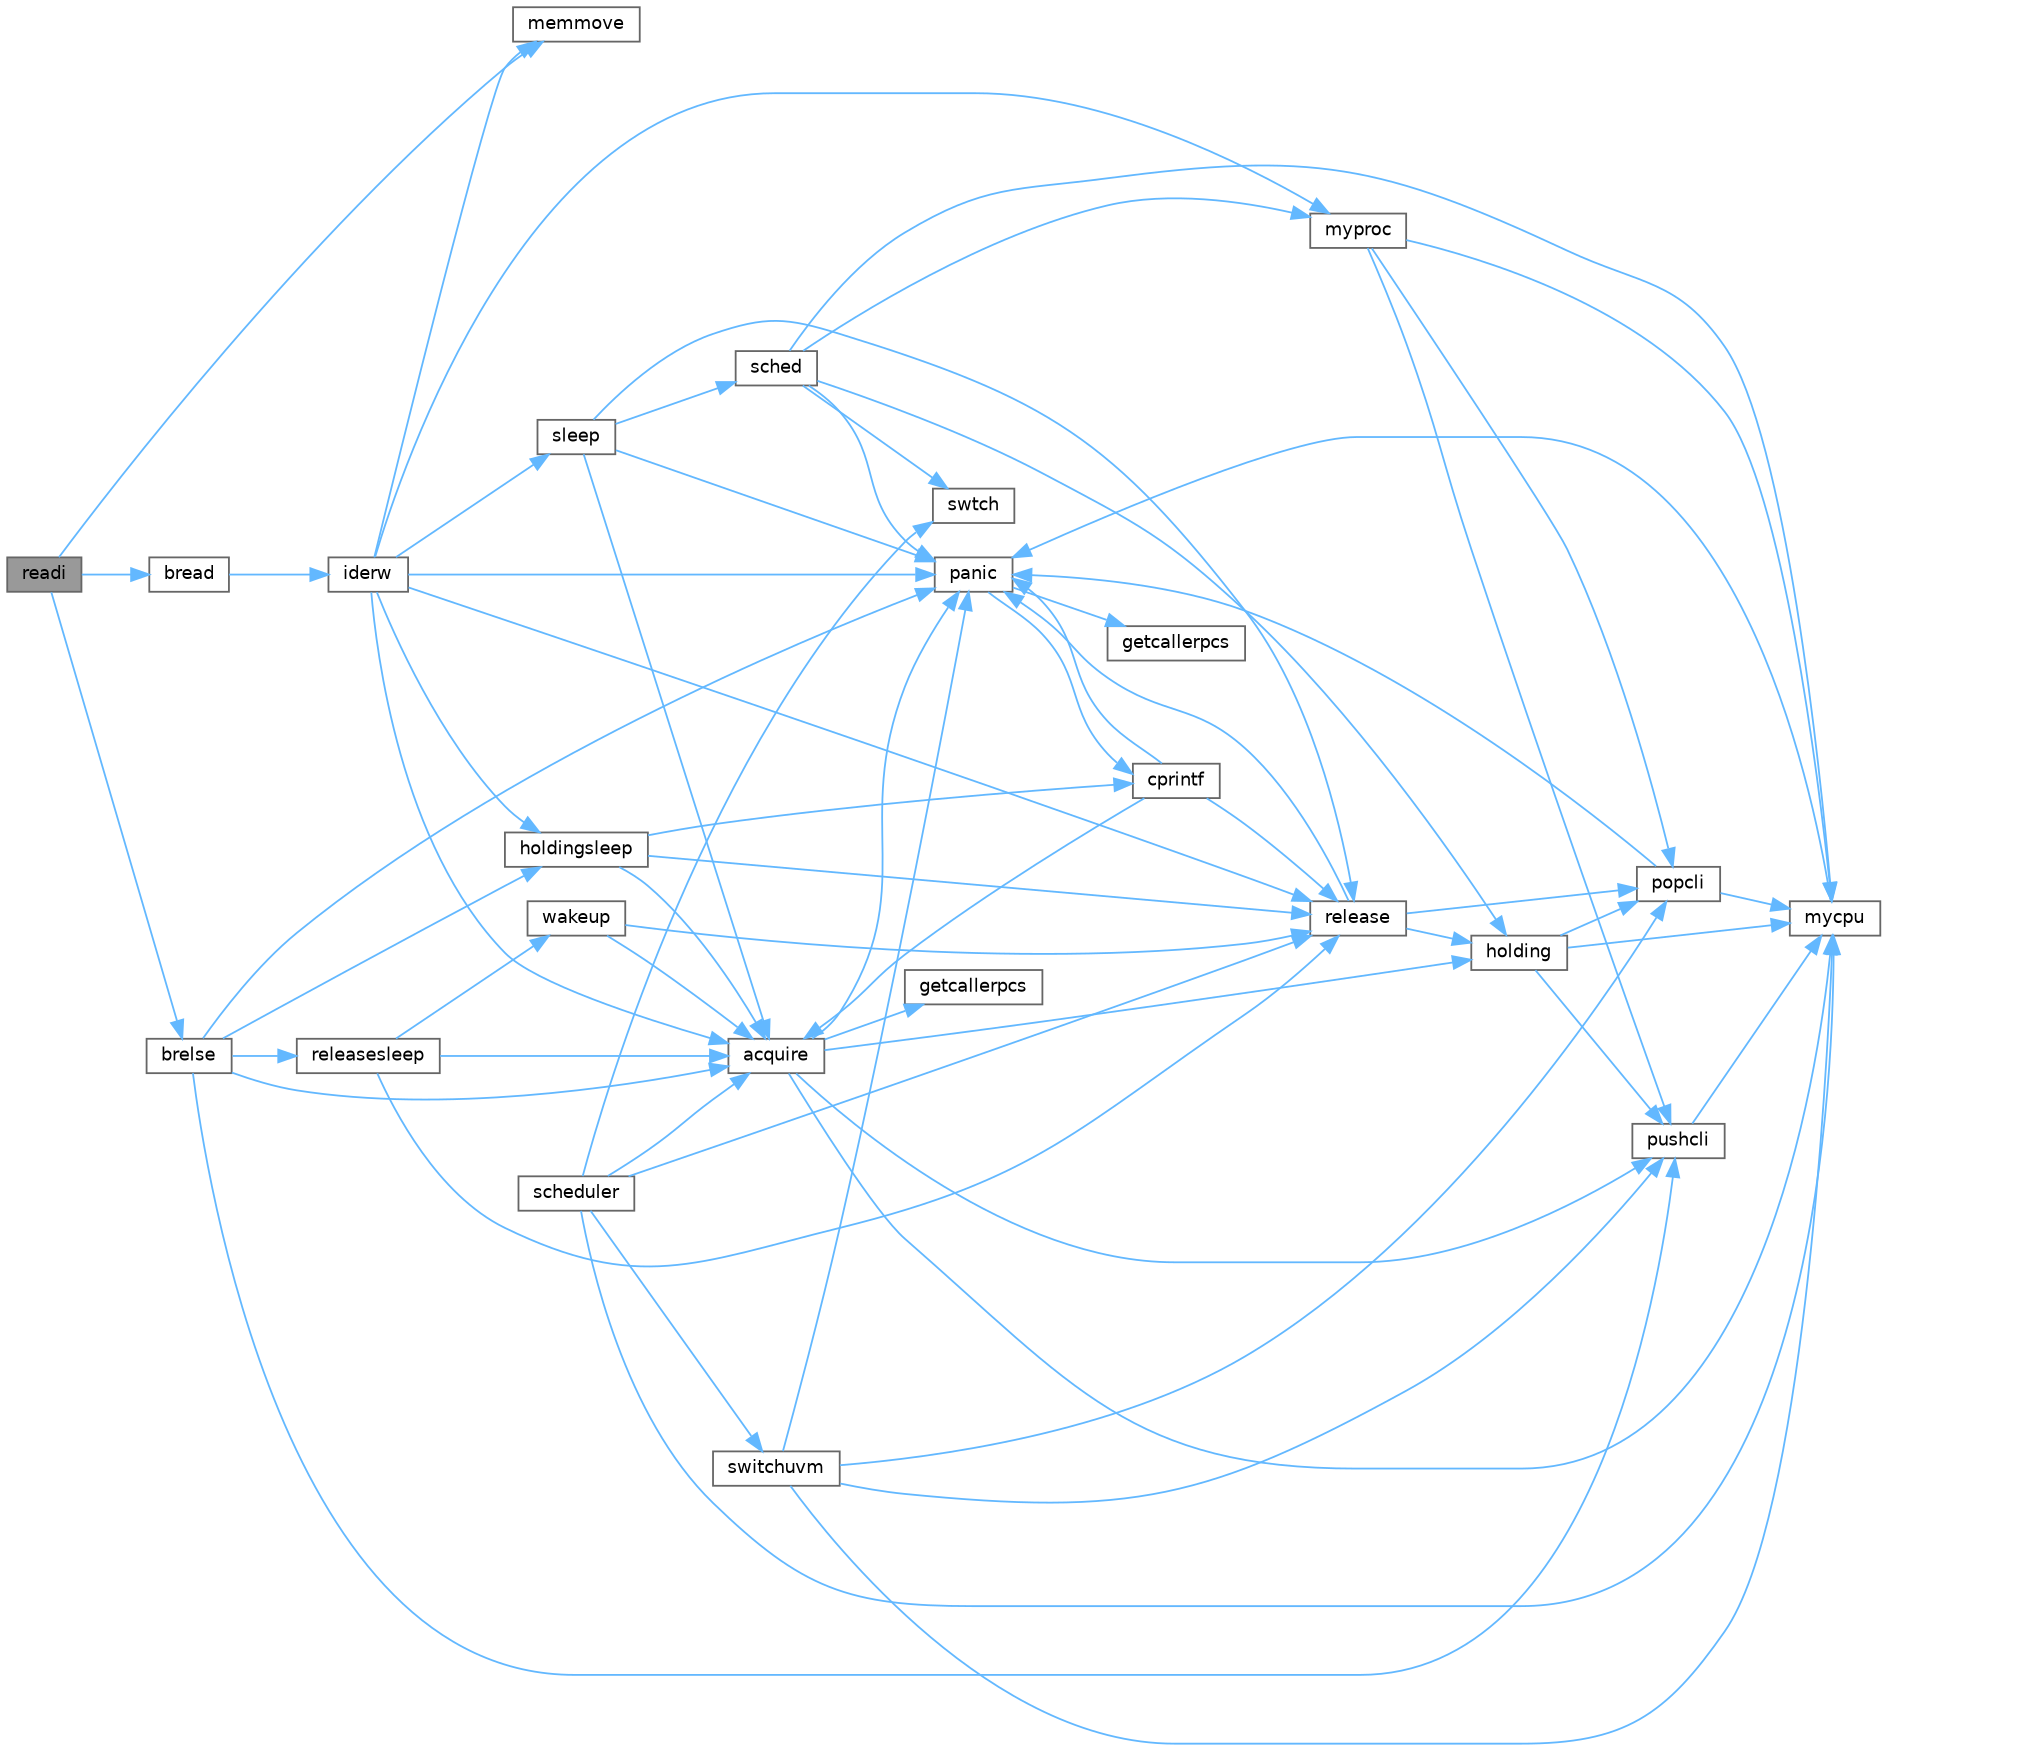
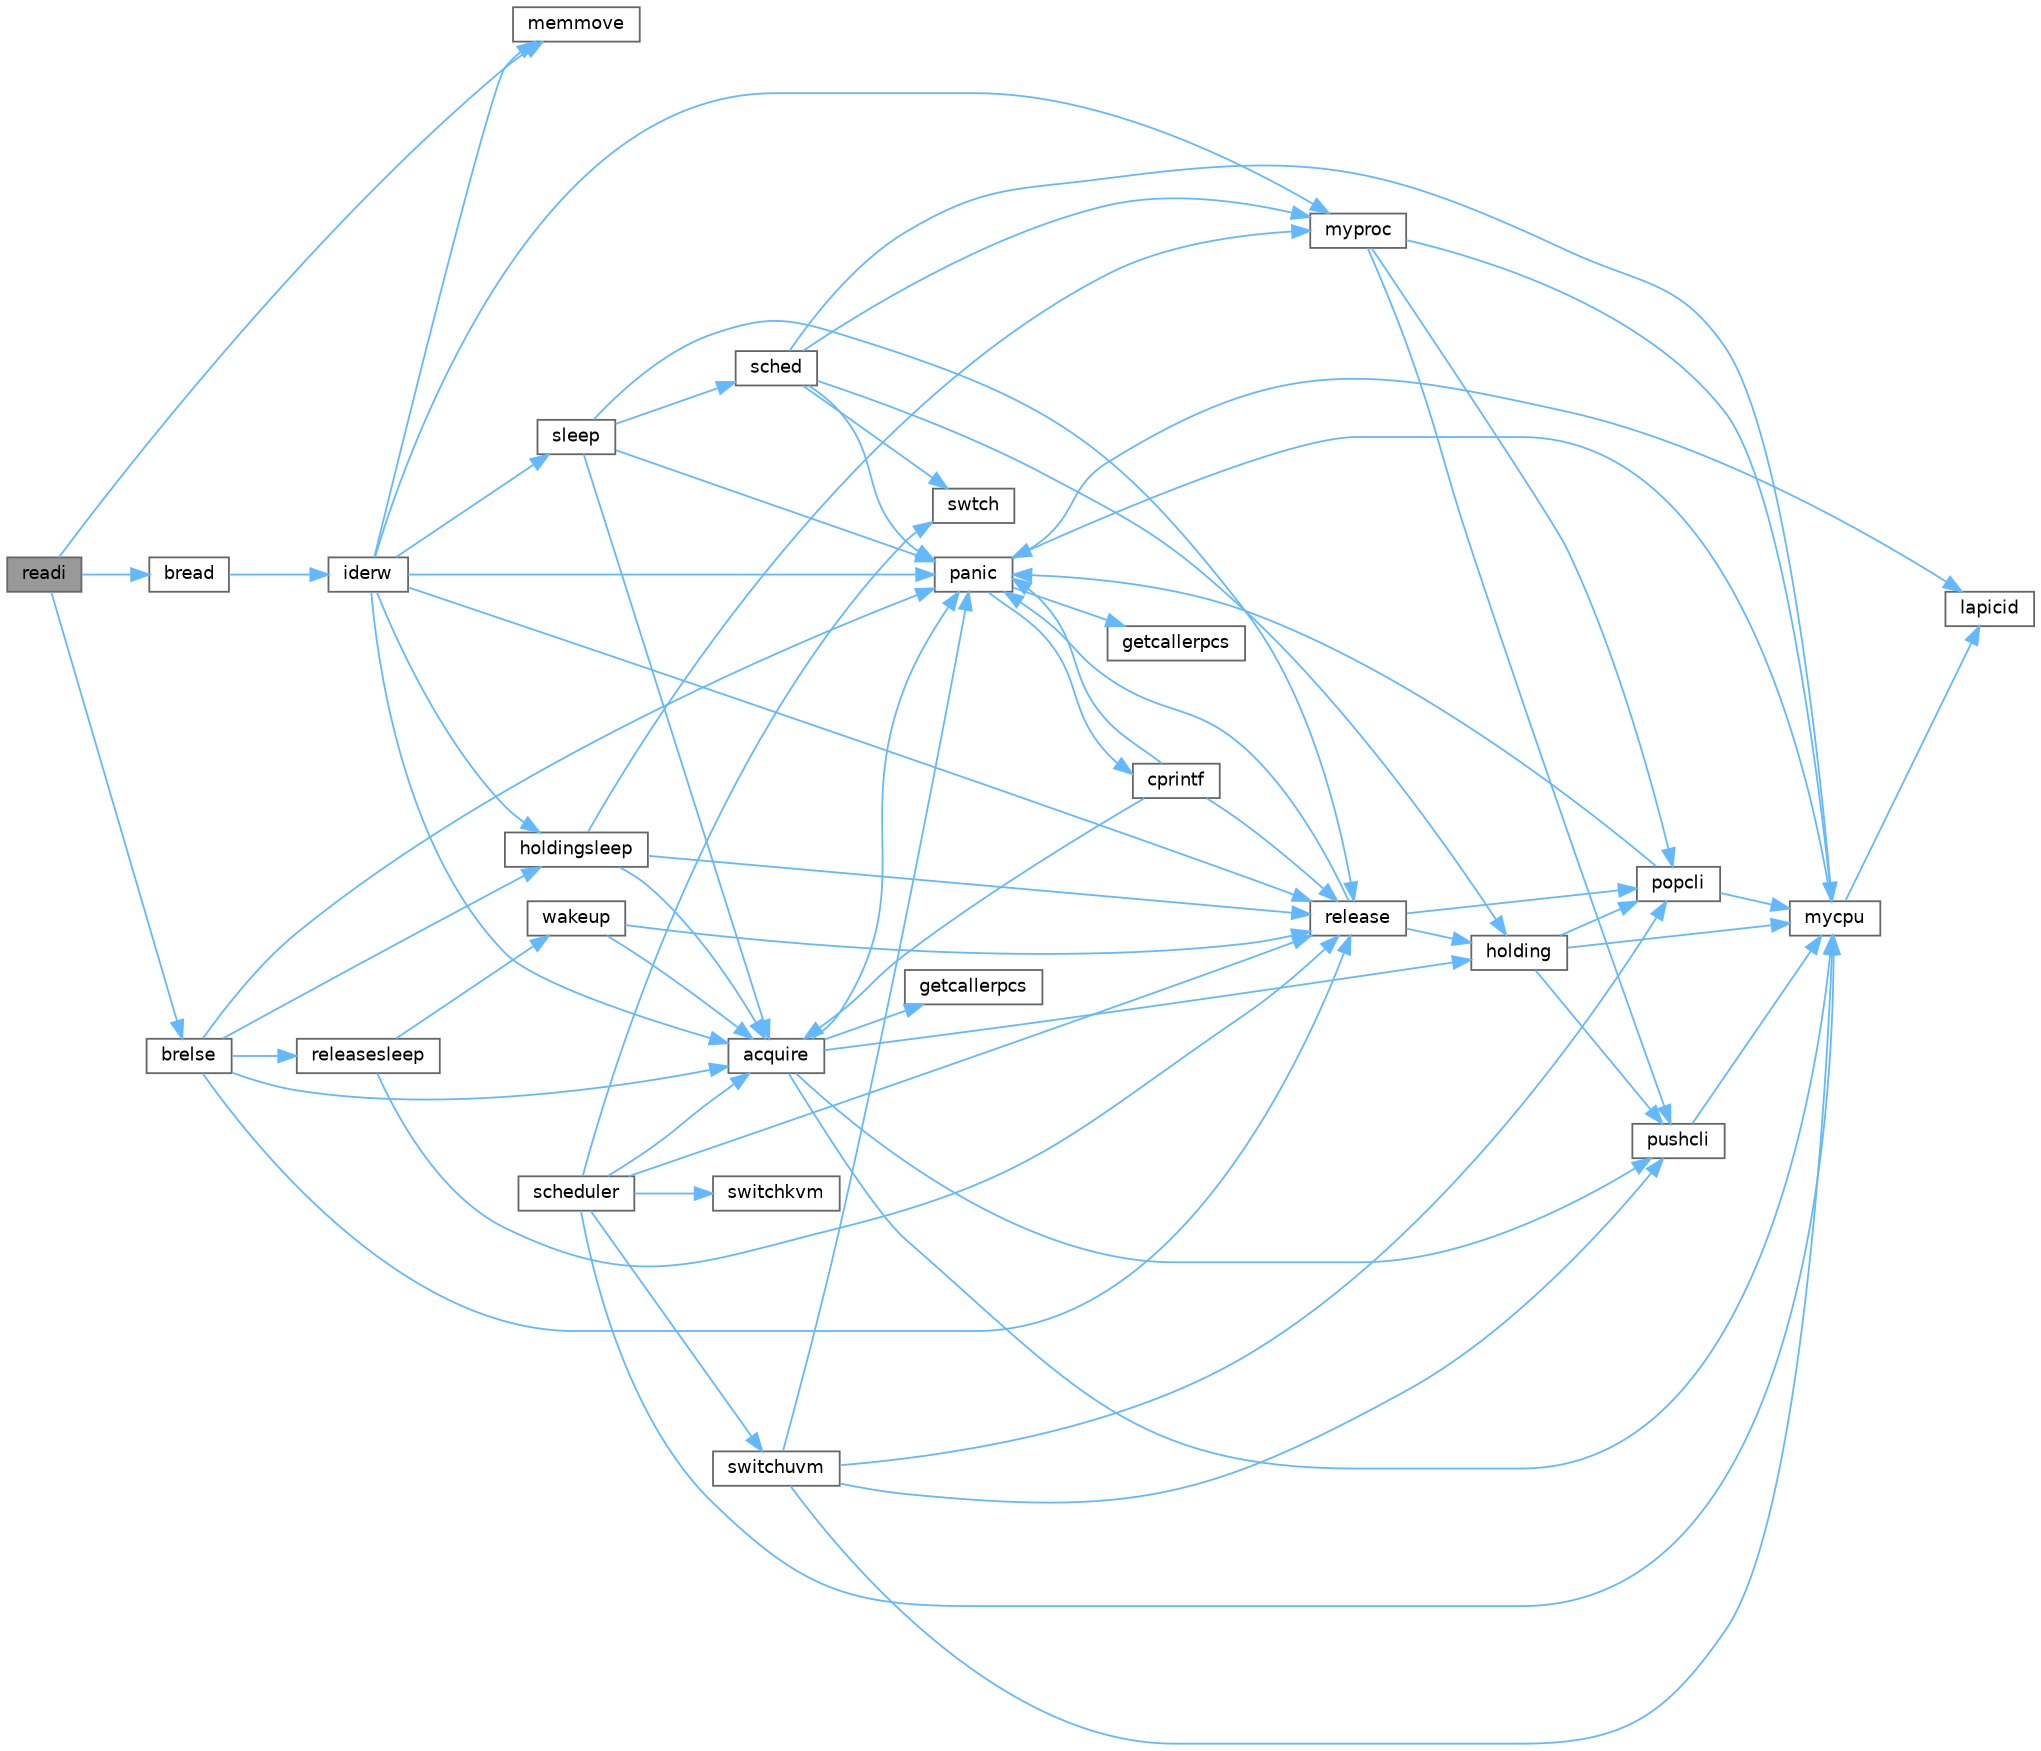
none -> (1990, 609)
(869, 806) -> (894, 433)
(575, 1056) -> none
none -> (776, 1194)
(901, 1675) -> (784, 1331)
